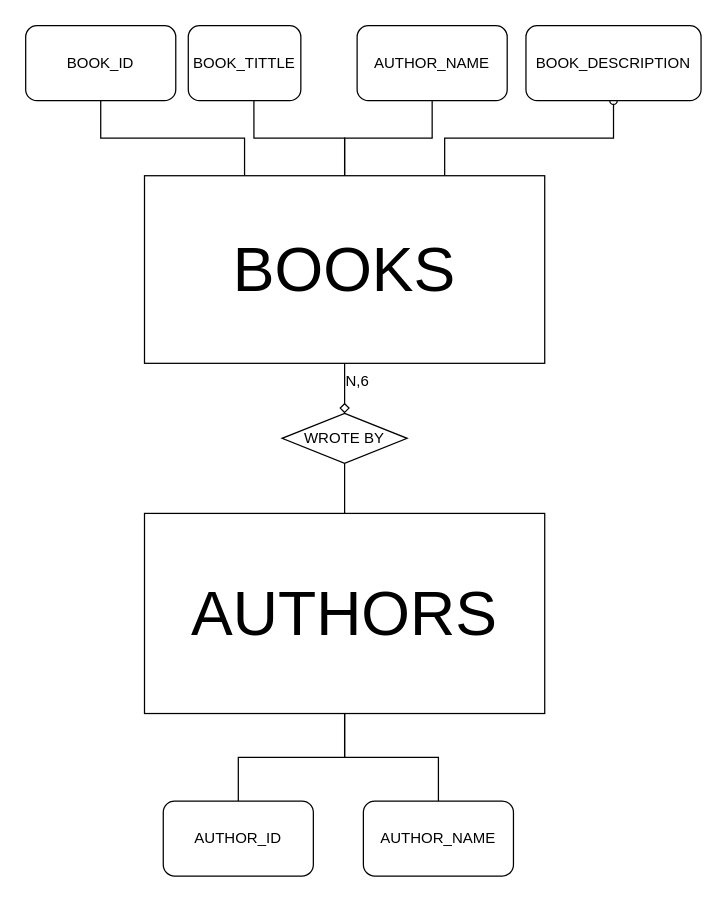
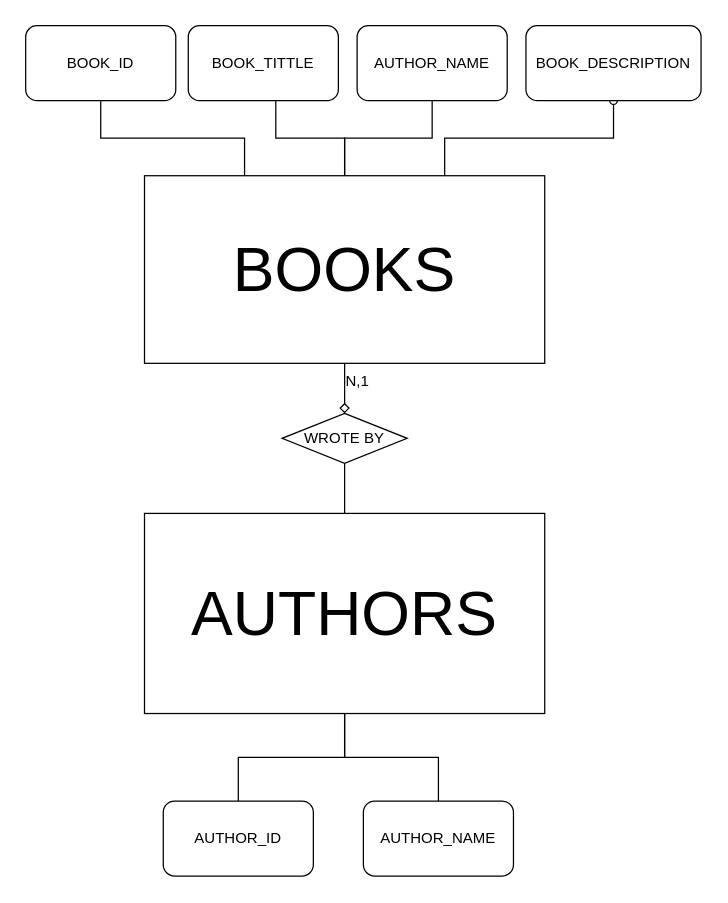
(244, 63) -> (263, 63)
(358, 382) -> (358, 382)
